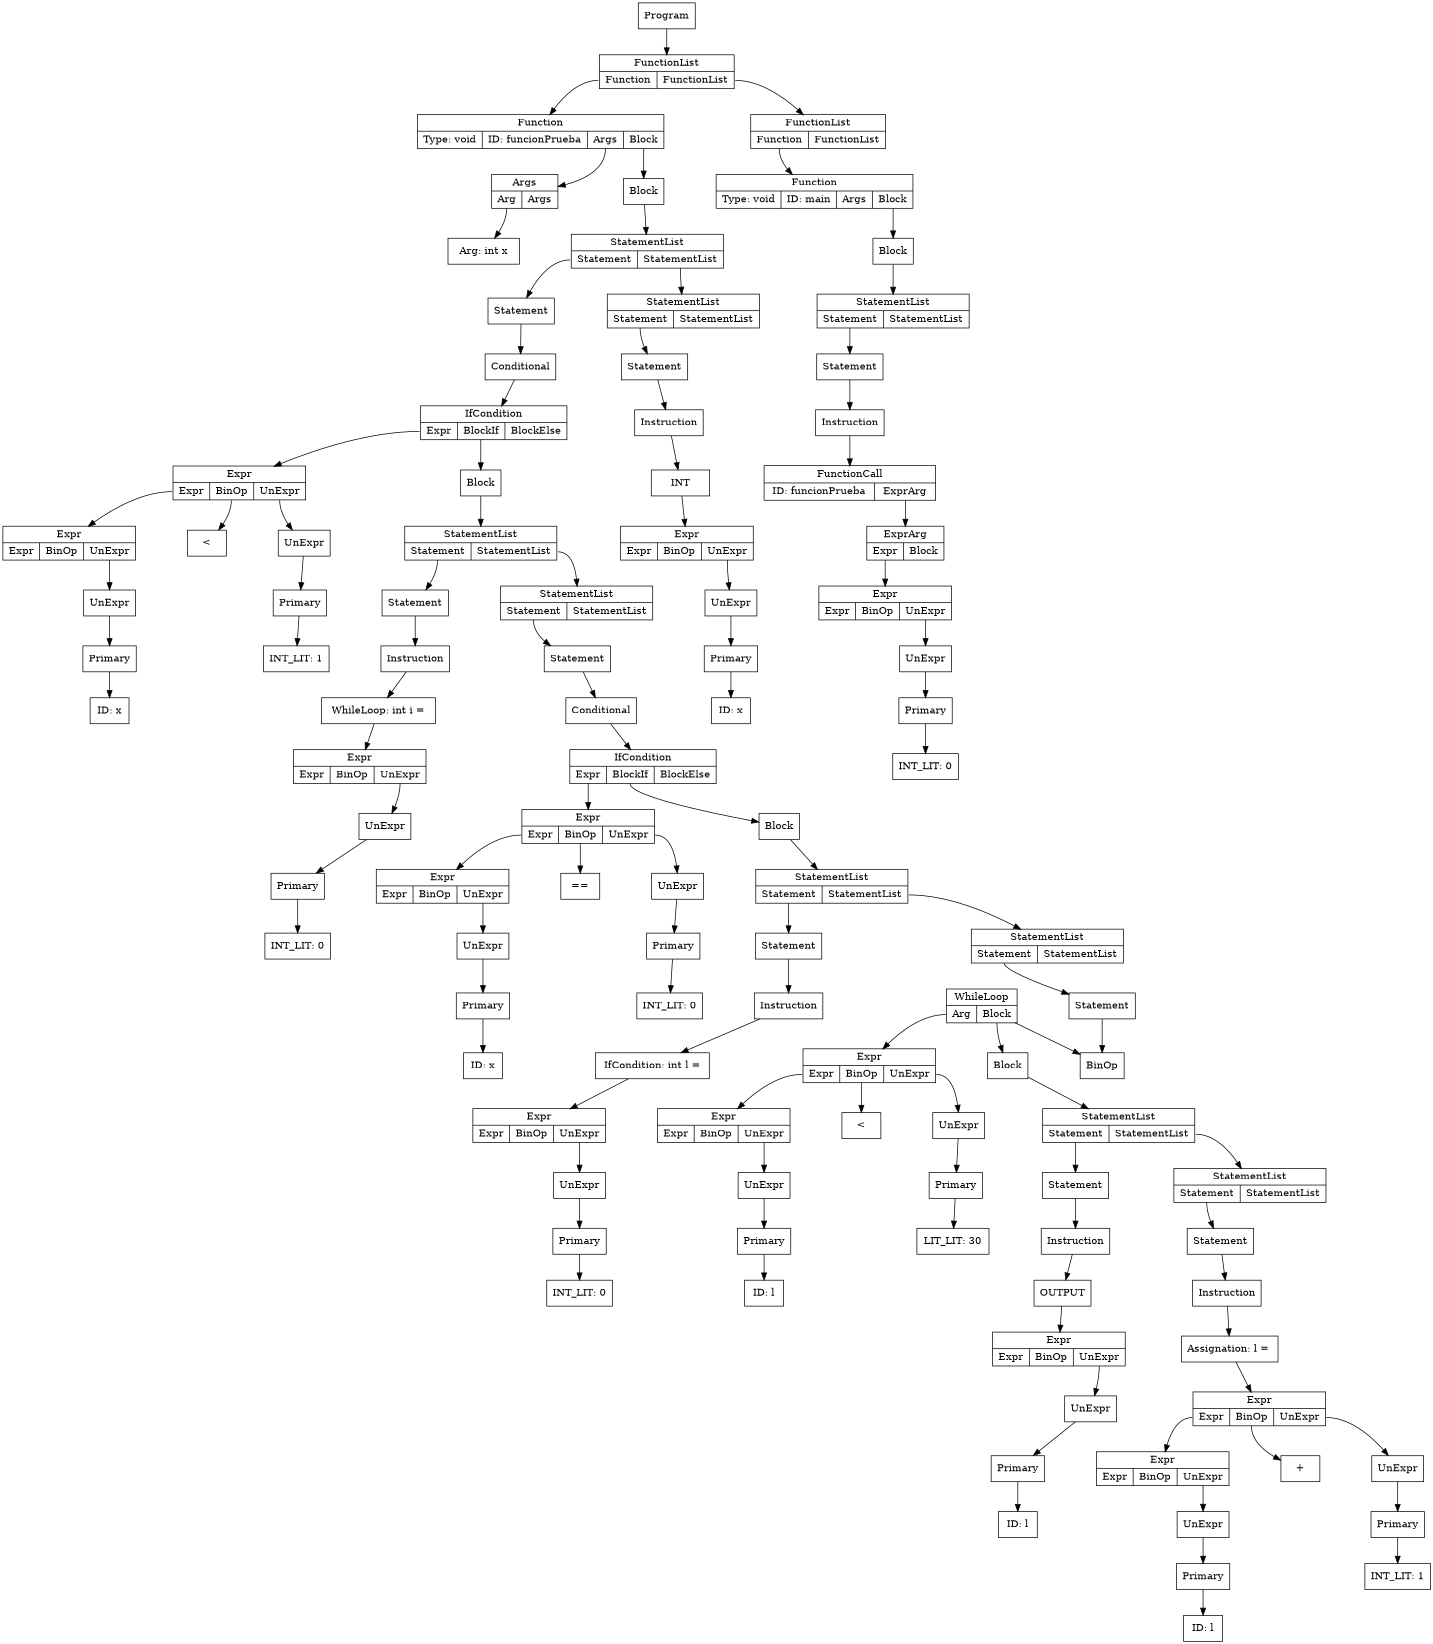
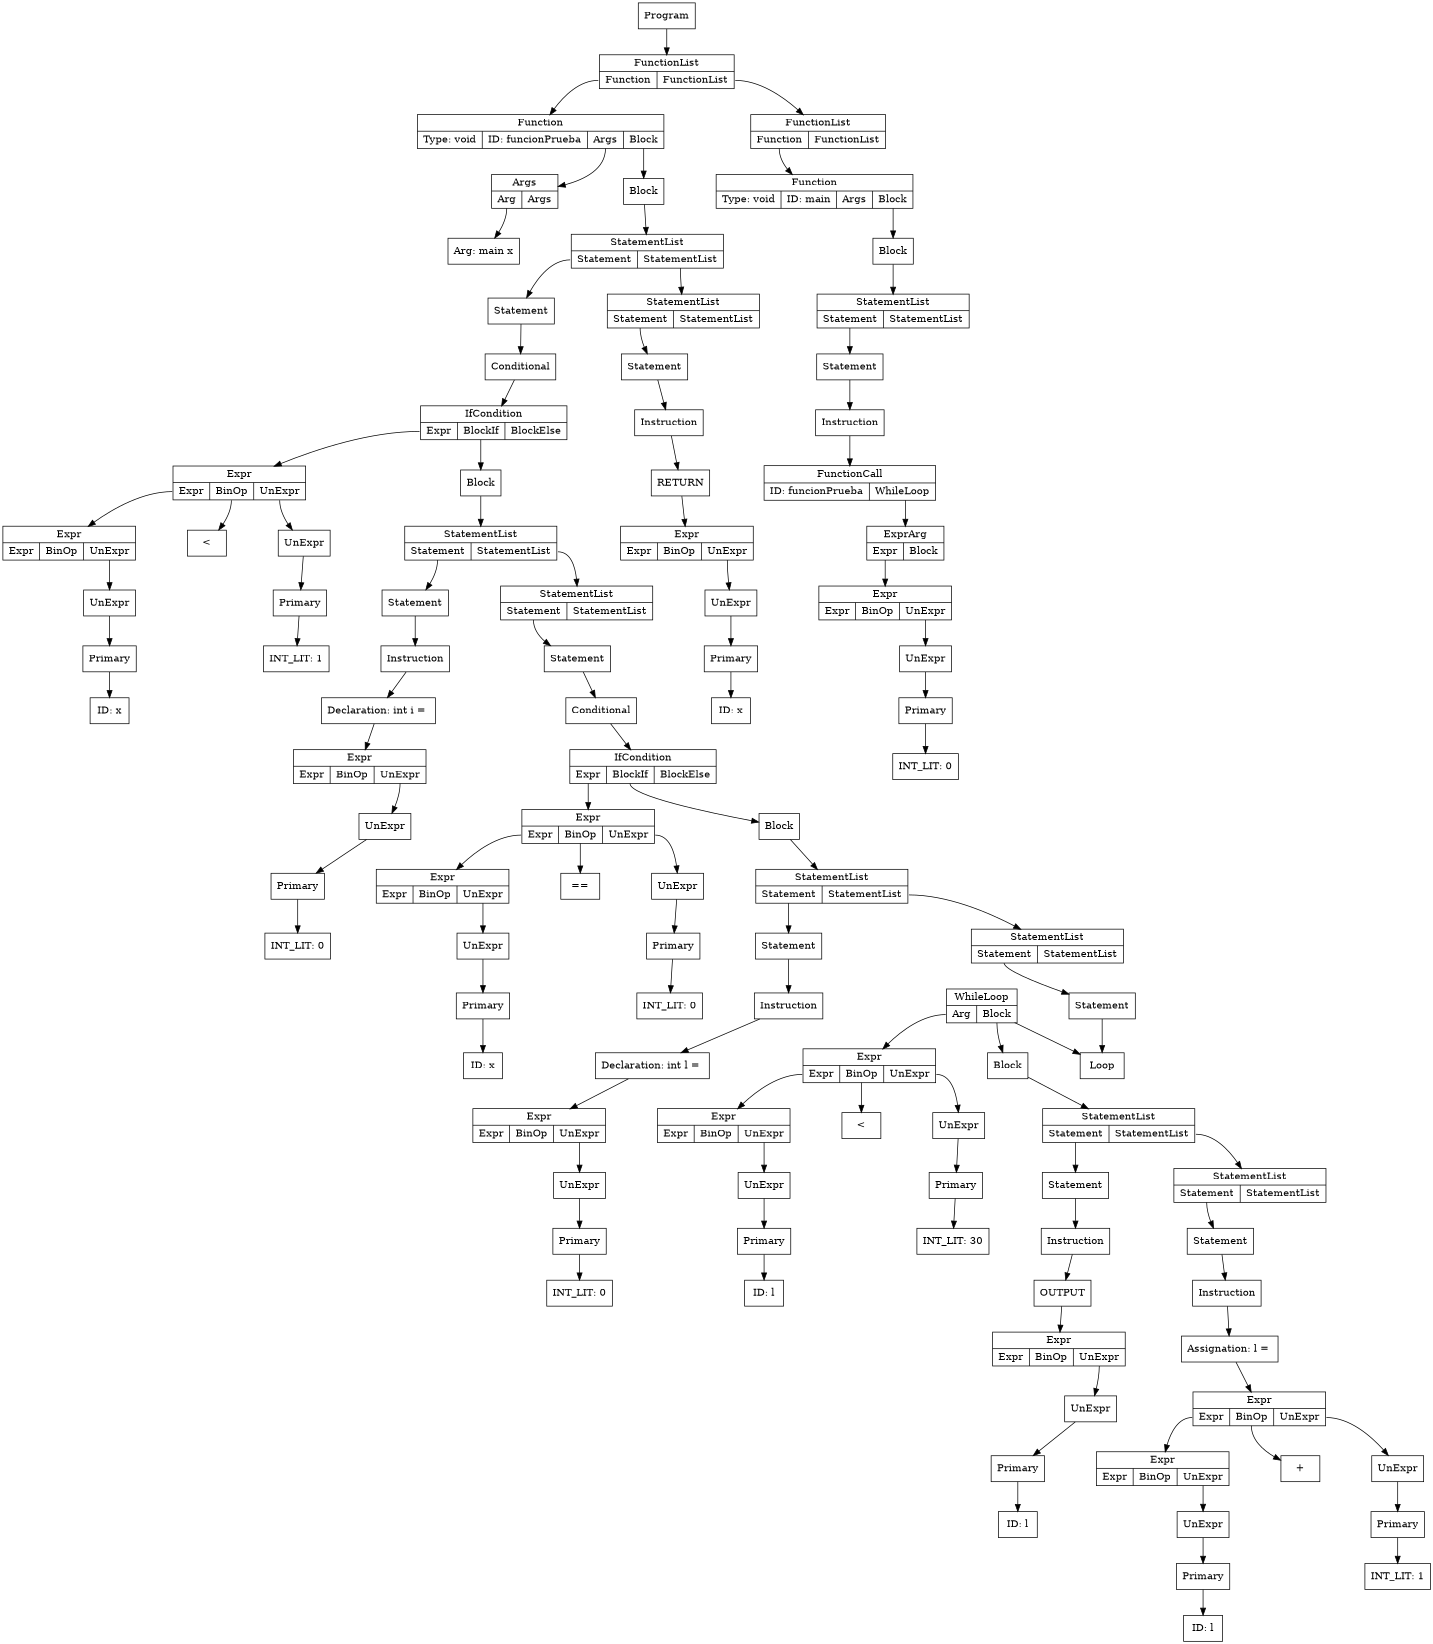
(484, 251) -> (484, 251)
(680, 483) -> (680, 483)
(905, 491) -> (902, 491)
(378, 711) -> (378, 711)
(652, 1066) -> (652, 1066)
(1102, 1066) -> (1102, 1066)
(953, 1241) -> (953, 1241)
